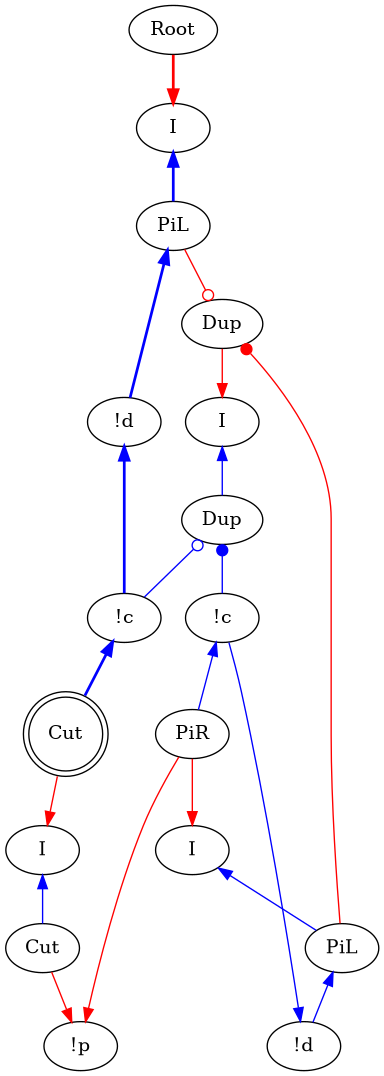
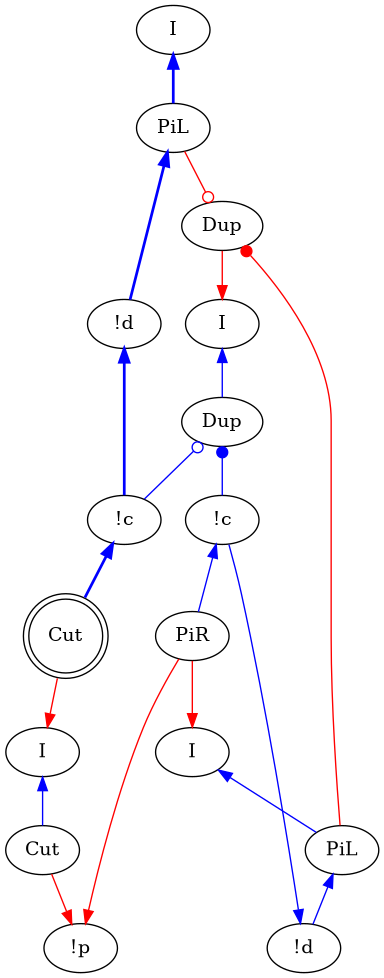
(173, 30) -> none
